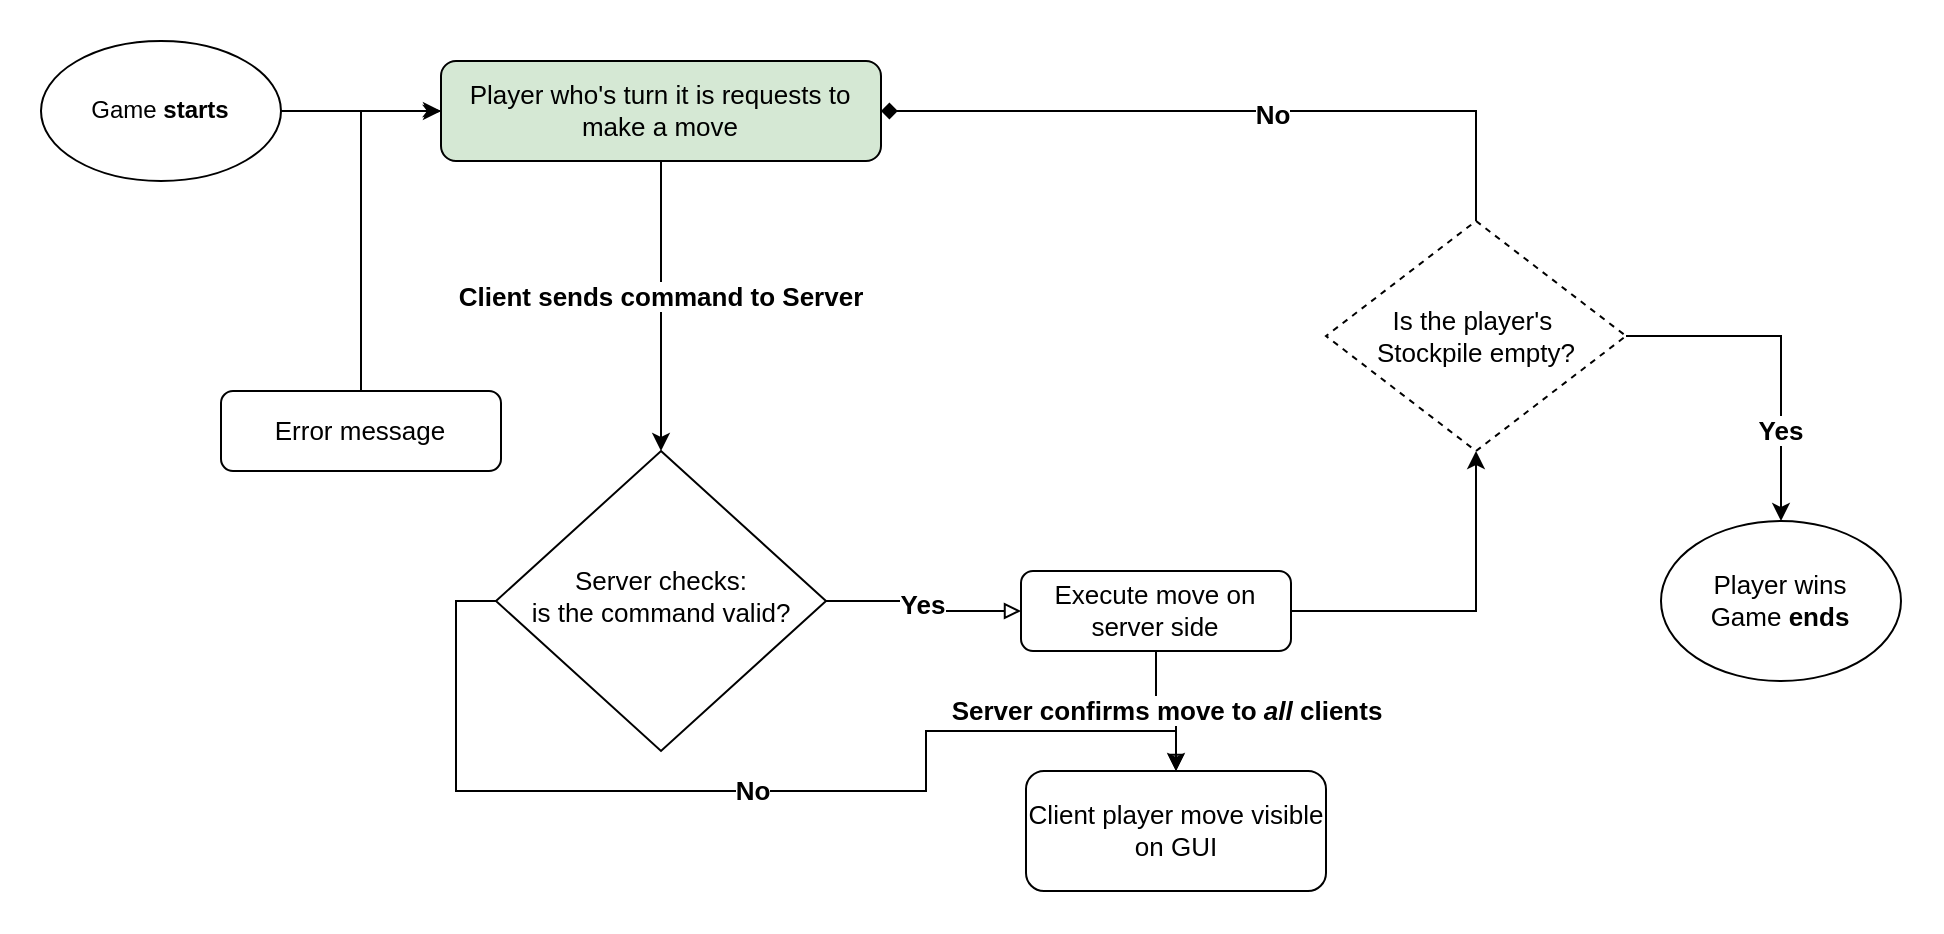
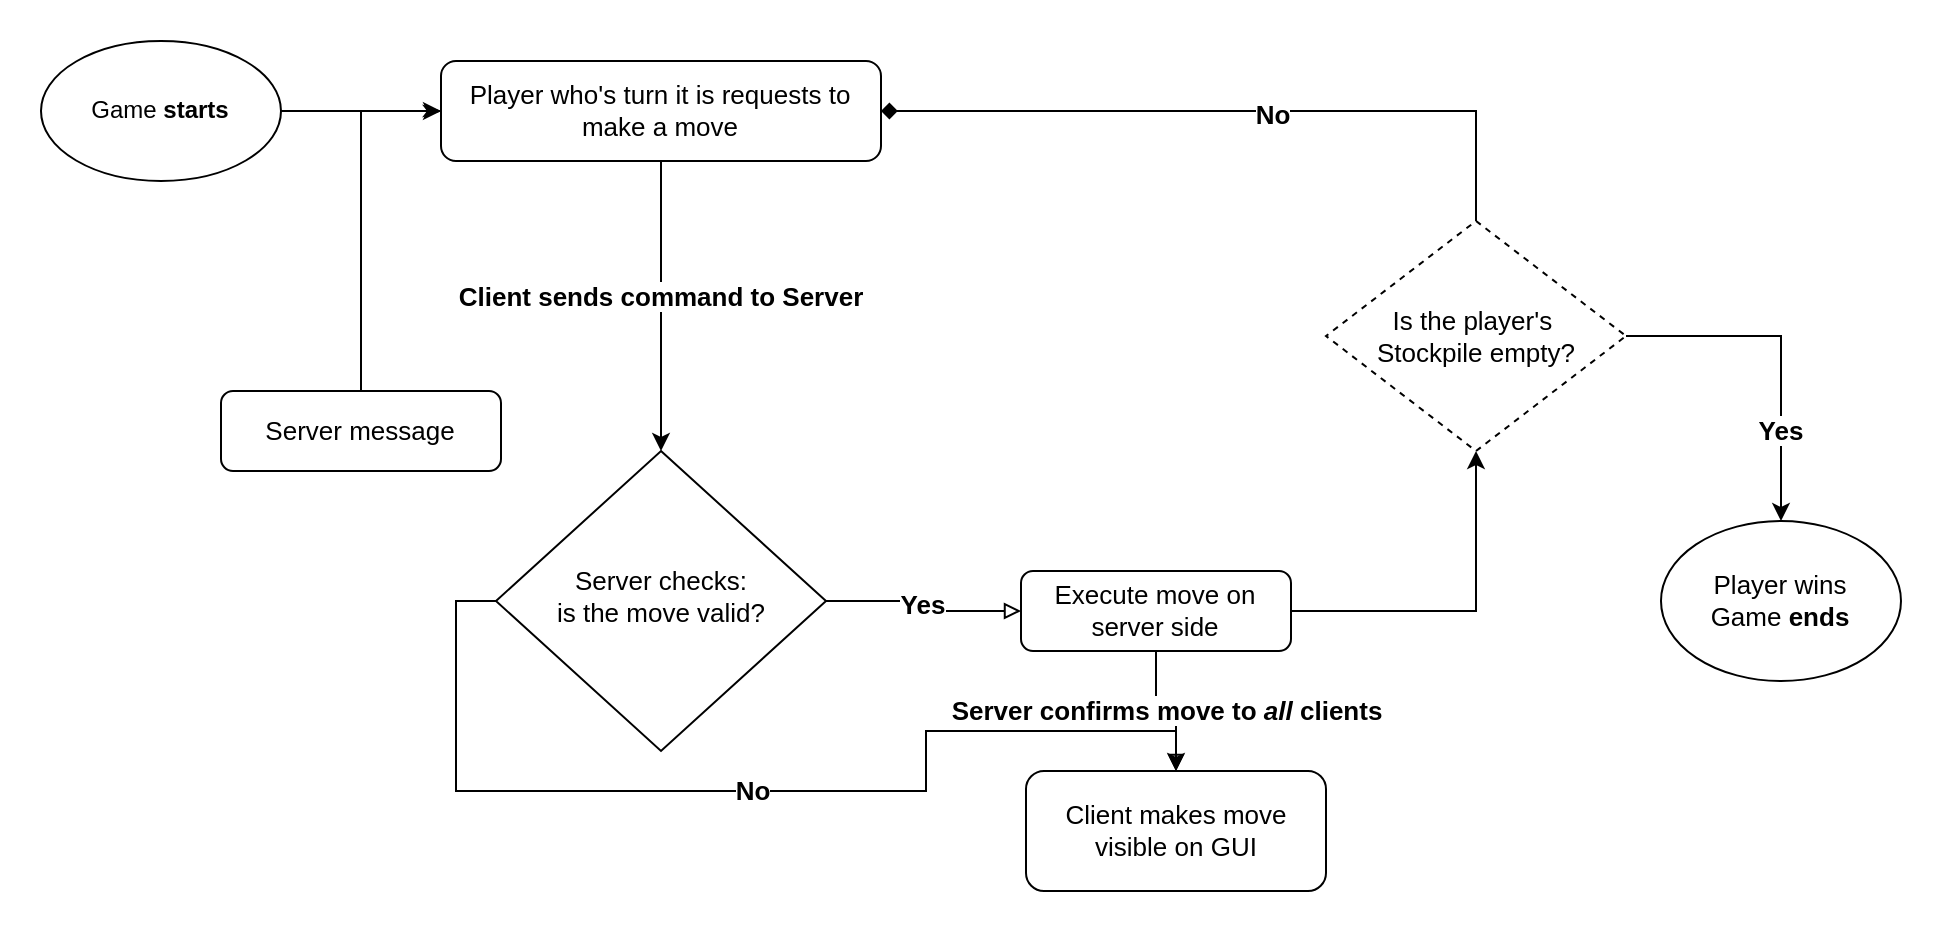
(661, 111) -> (661, 111)
(361, 431) -> (361, 431)
(662, 597) -> (662, 597)
(1177, 831) -> (1177, 831)
